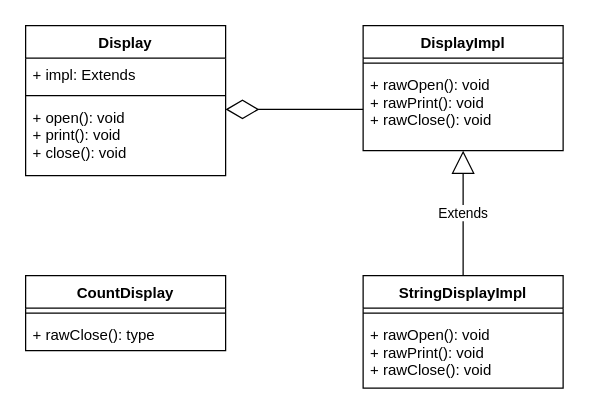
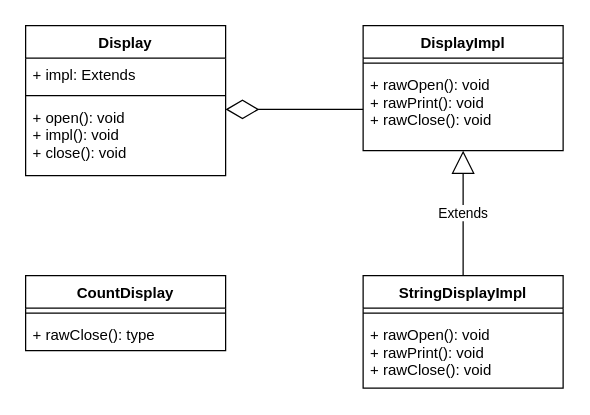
(84, 118) -> (84, 118)
